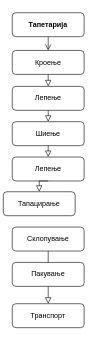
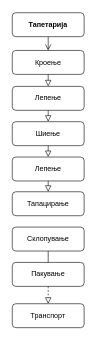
(39, 204) -> (48, 204)
(48, 292) -> (48, 292)
